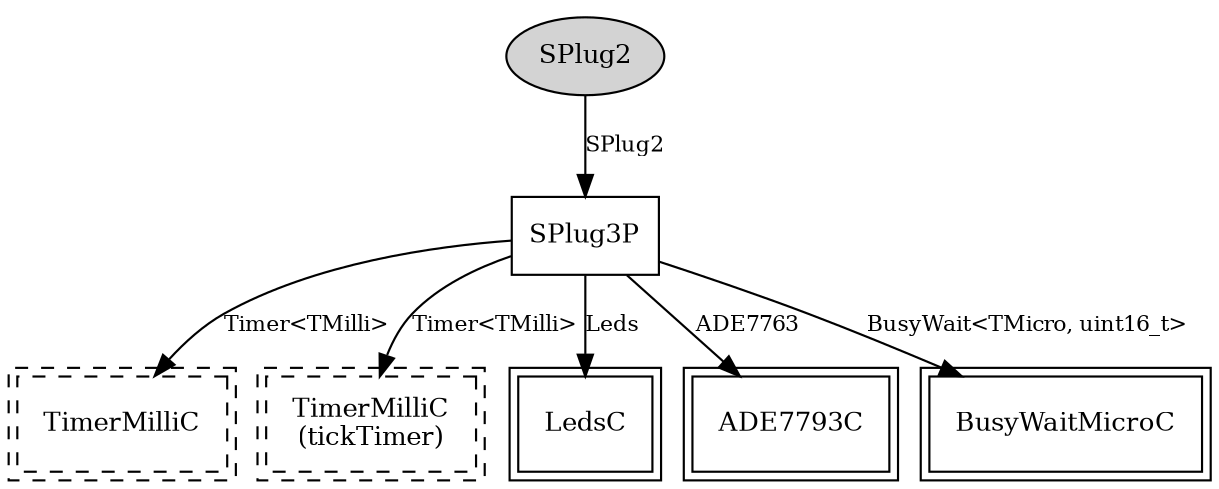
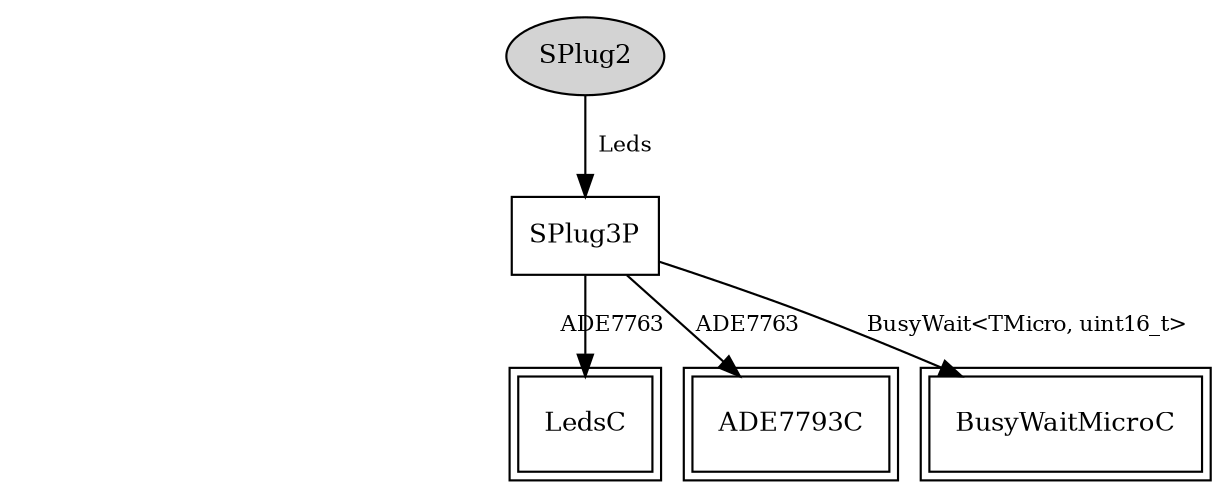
(625, 146) -> (625, 146)
(612, 326) -> (612, 326)
(122, 424) -> none
(371, 424) -> none
